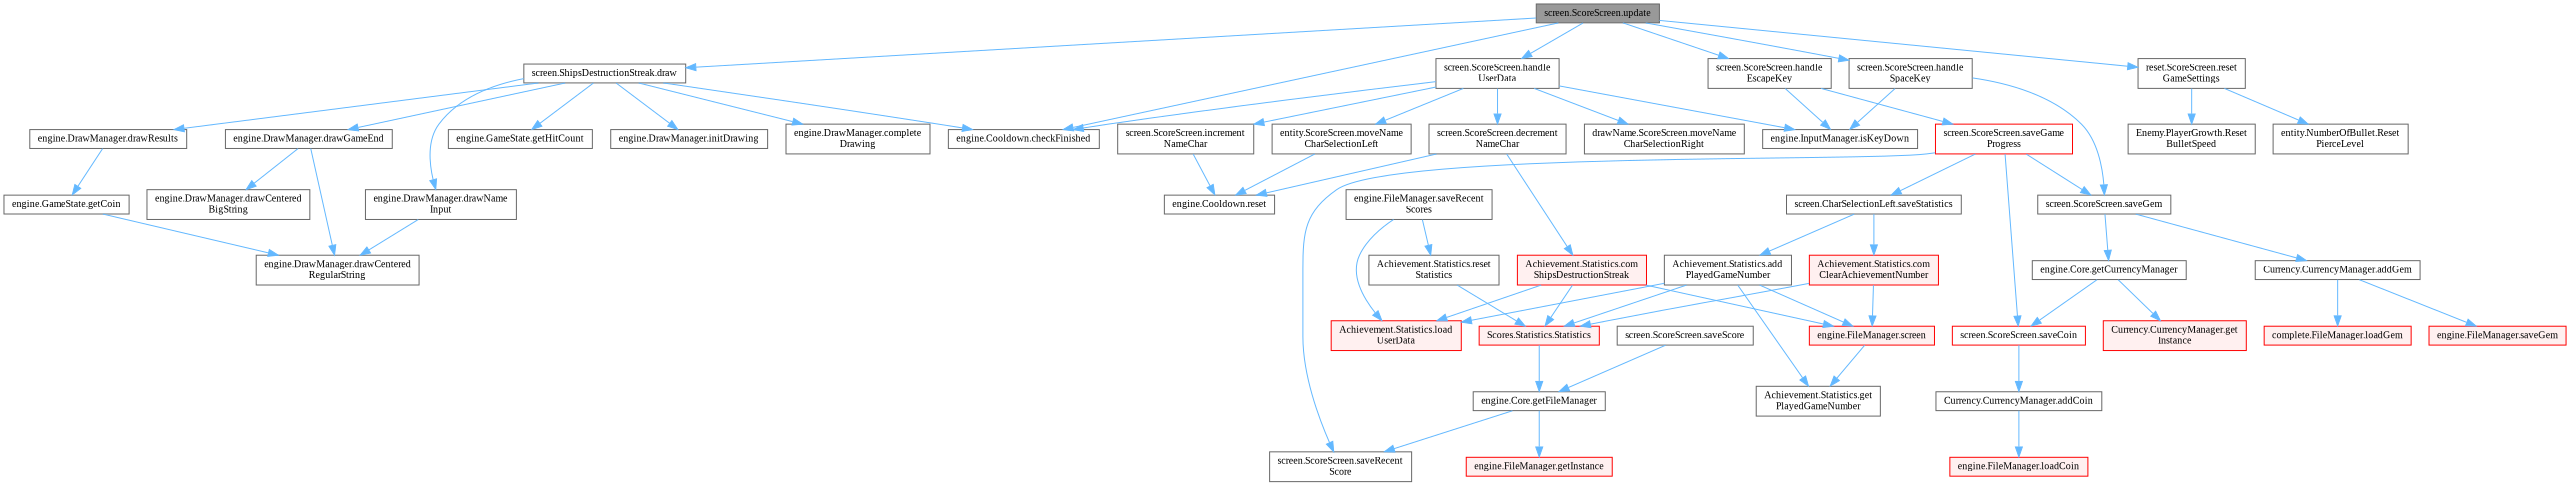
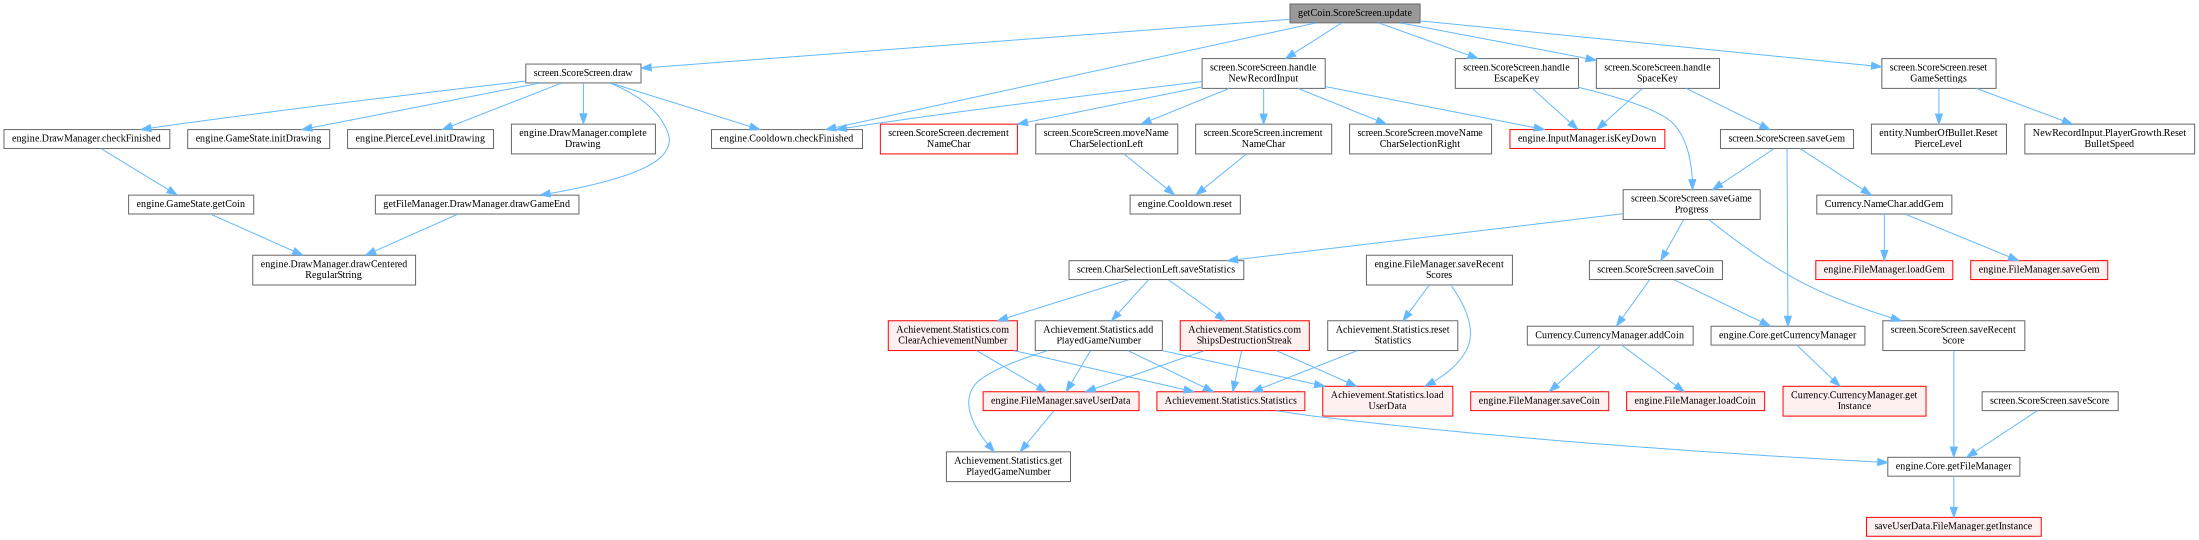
(1598, 13) -> (1355, 13)
(605, 73) -> (583, 73)
(1498, 73) -> (1264, 73)
(2192, 73) -> (1939, 73)
(108, 139) -> (87, 139)
(309, 139) -> (477, 205)
(520, 139) -> (259, 139)
(689, 139) -> (421, 139)
(1342, 139) -> (1107, 139)
(1498, 139) -> (949, 139)
(1664, 139) -> (1421, 139)
(1840, 139) -> (1587, 139)
(2004, 139) -> (1692, 205)
(2192, 139) -> (2110, 139)
(2054, 172) -> (1748, 166)
(1351, 173) -> none
(1537, 200) -> (1193, 297)
(228, 205) -> none
(441, 205) -> none
(2338, 270) -> (1884, 205)
(2068, 300) -> (1717, 301)
(1539, 336) -> (1231, 401)
(1872, 336) -> (1061, 401)
(2019, 336) -> (1656, 270)
(2338, 336) -> (1884, 270)
none -> (1540, 401)
(1453, 430) -> (1954, 399)
(1539, 467) -> (1954, 527)
